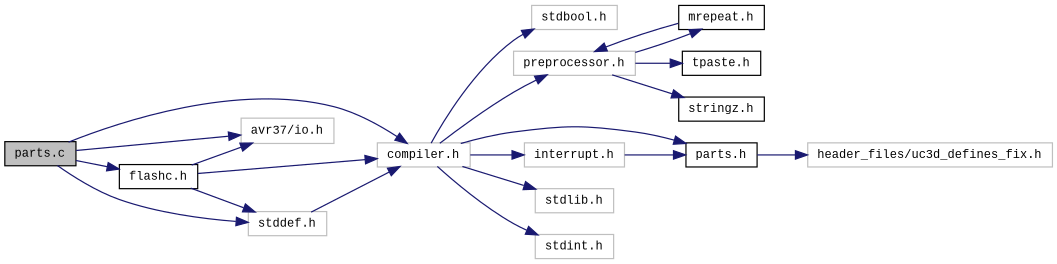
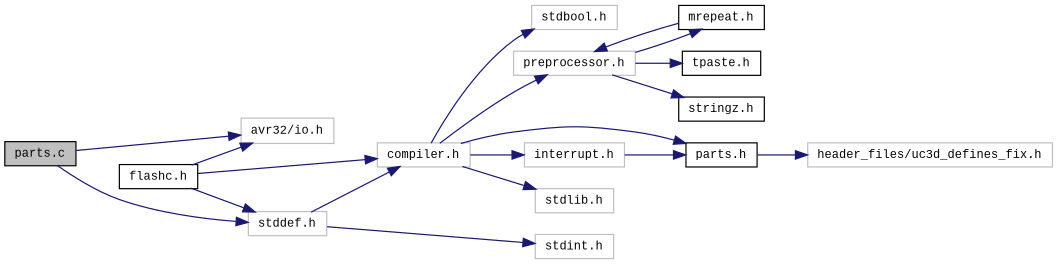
(234, 101) -> none
(288, 131) -> (288, 131)
(92, 164) -> none
(480, 201) -> (425, 235)
